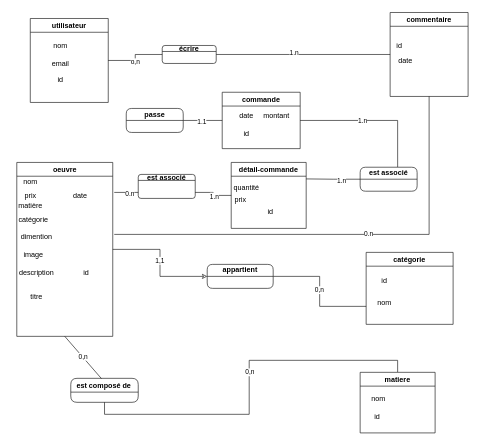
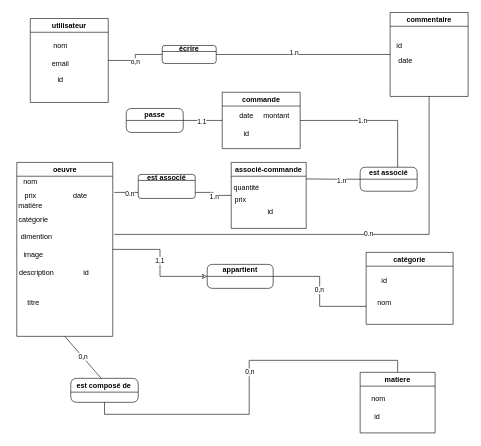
(269, 170) -> (269, 170)
(36, 297) -> (33, 303)
